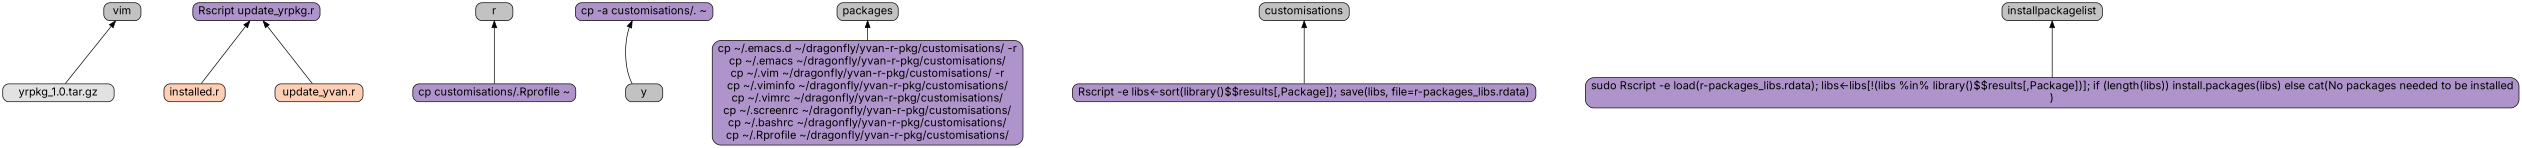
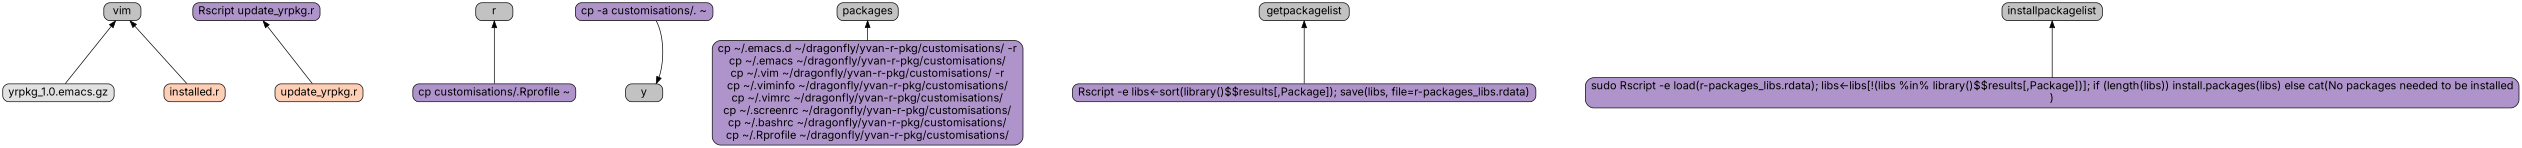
(1304, 12) -> (1304, 12)
(223, 55) -> (161, 55)
(626, 56) -> (663, 49)
(58, 93) -> (58, 93)
(319, 93) -> (319, 93)
